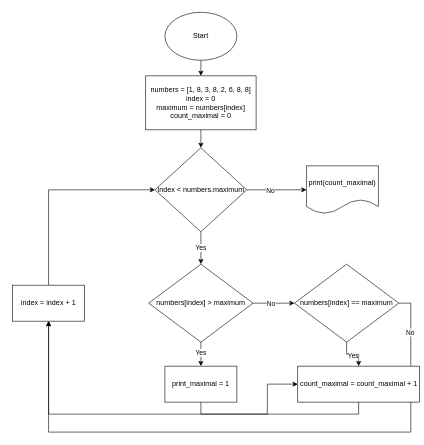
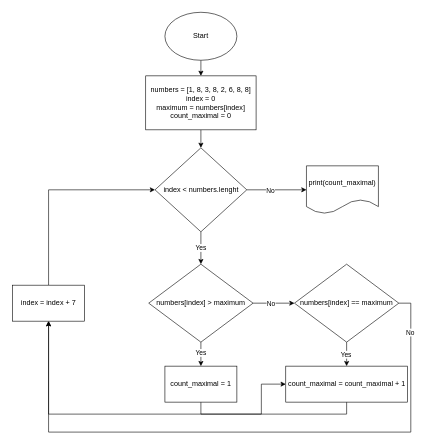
(201, 190) -> (201, 190)
(48, 303) -> (48, 303)
(201, 384) -> (201, 384)
(359, 384) -> (347, 384)
